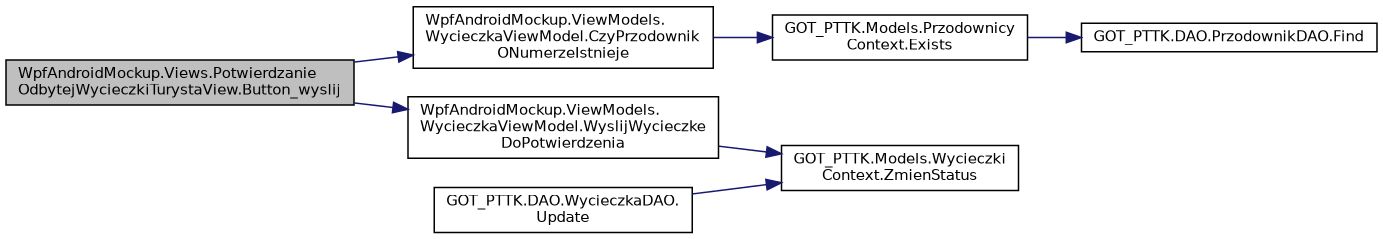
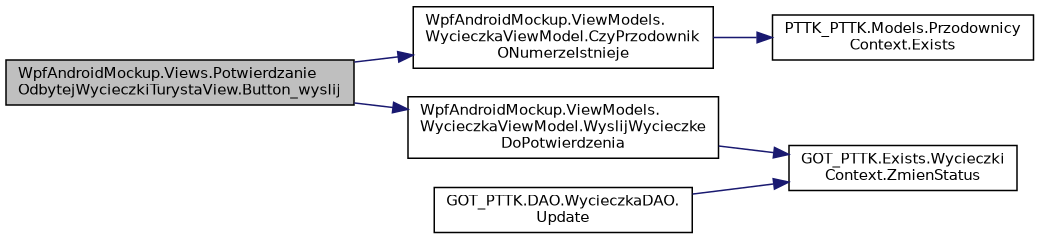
(900, 38) -> (903, 38)
(1229, 38) -> none
(900, 168) -> (903, 168)
